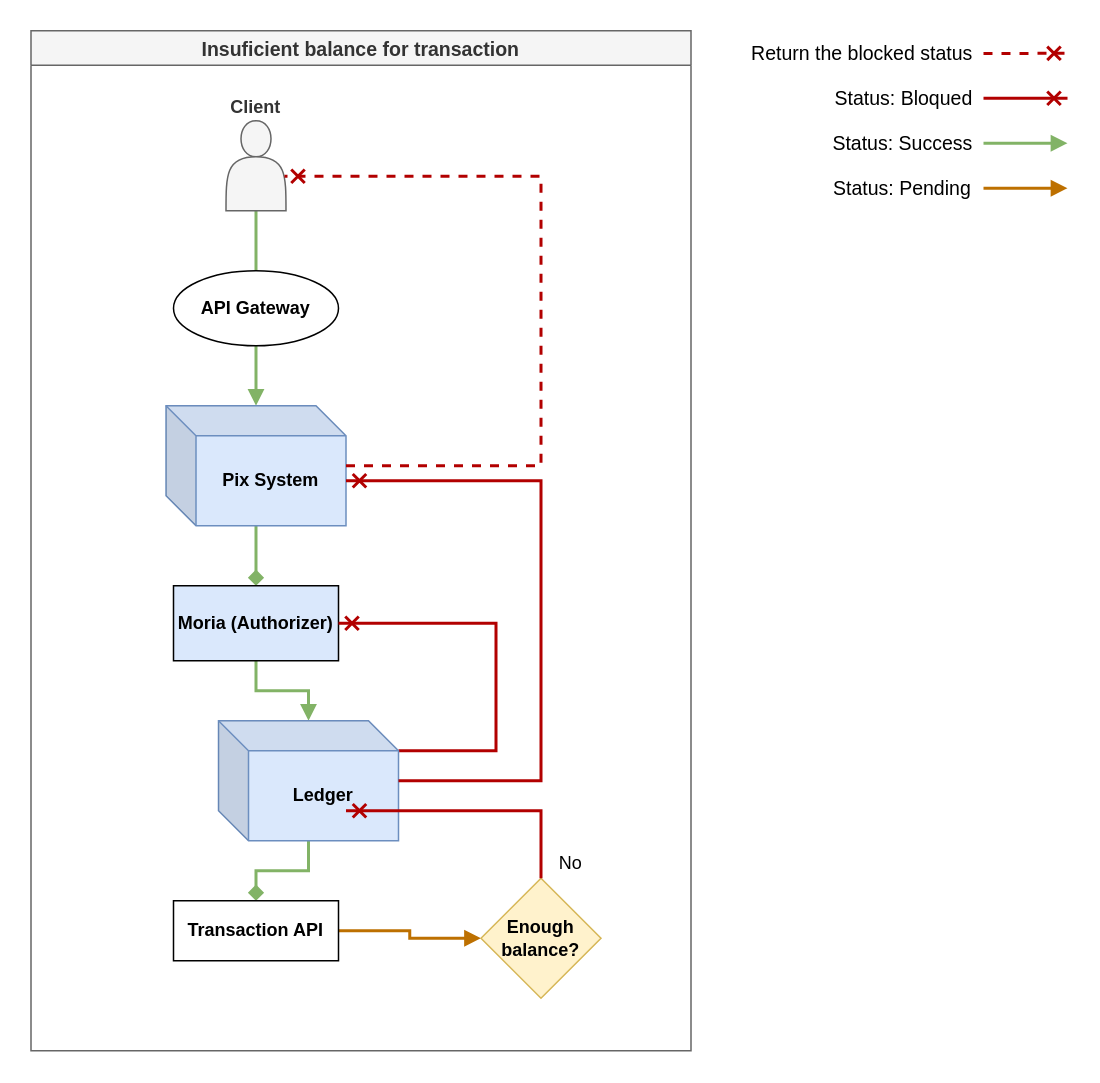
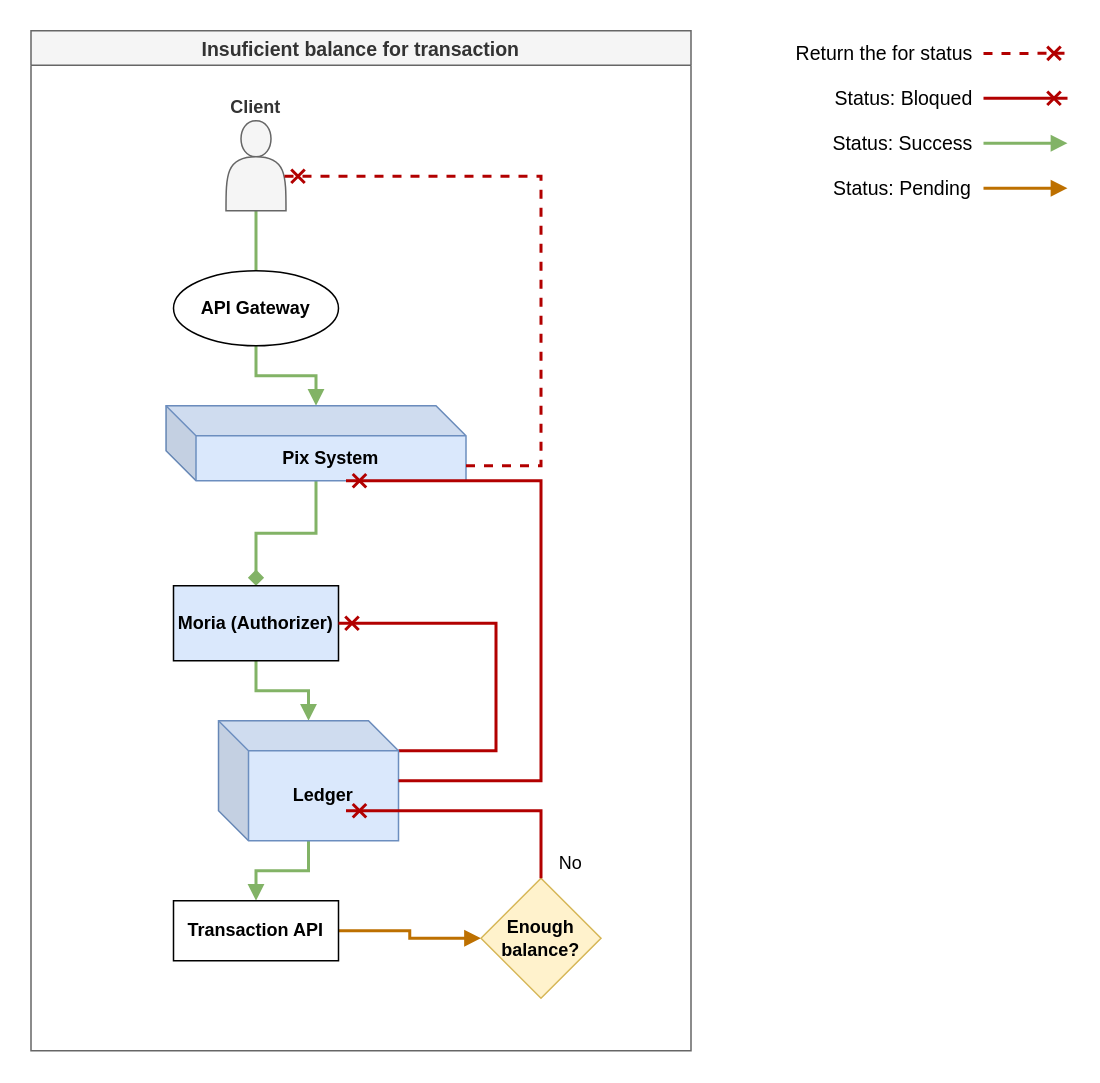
(862, 53) -> (866, 53)
(256, 466) -> (316, 443)
(256, 885) -> (256, 883)
